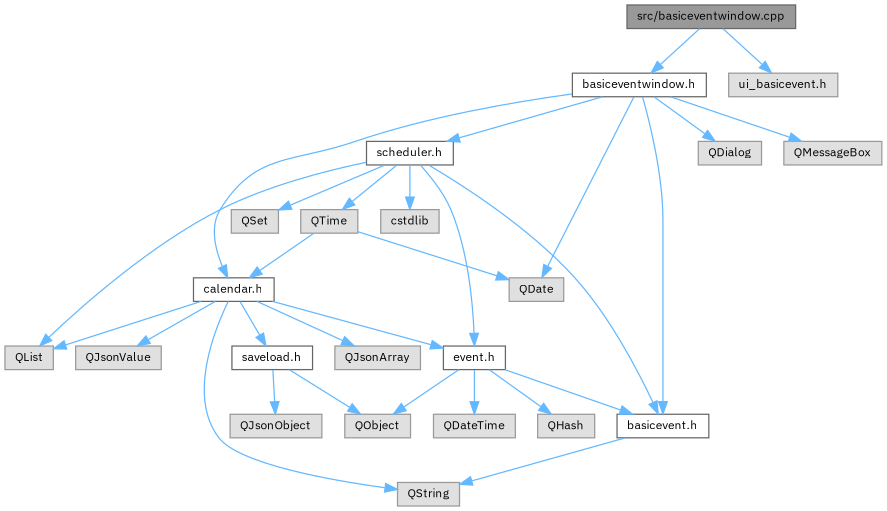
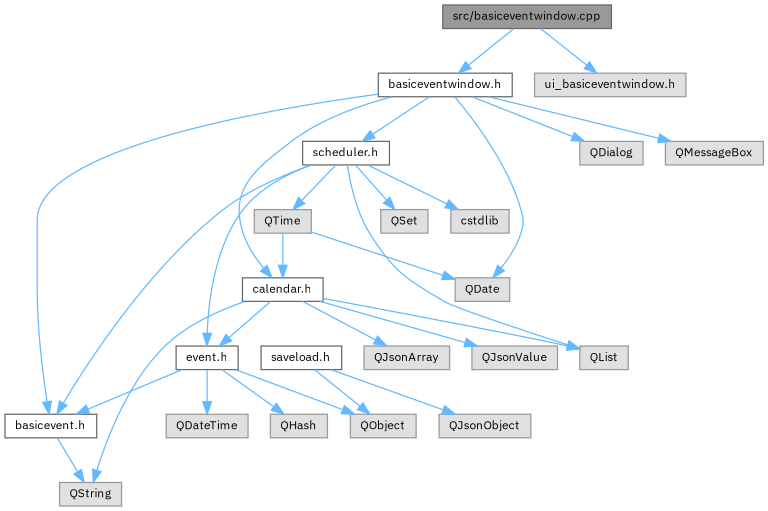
(783, 85) -> (610, 85)
(250, 318) -> none
